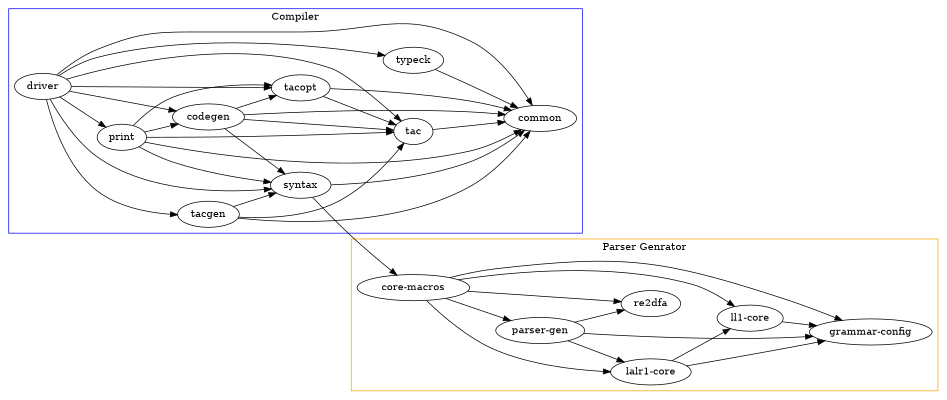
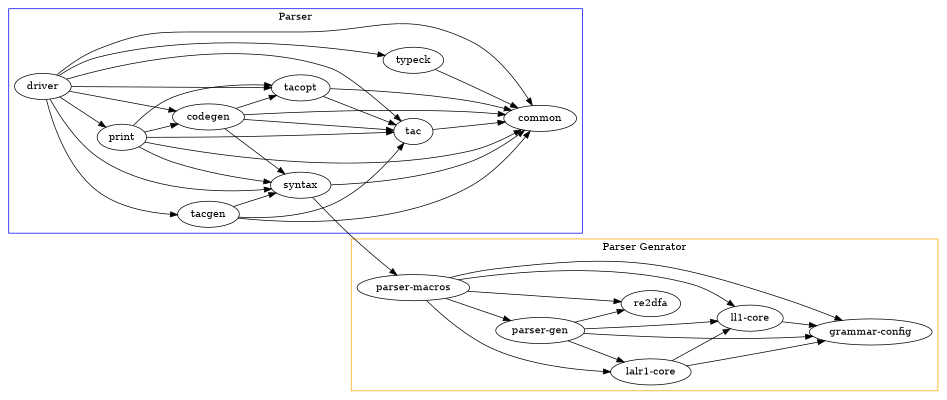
(296, 17) -> (296, 17)
(413, 288) -> (413, 288)
none -> (647, 326)
